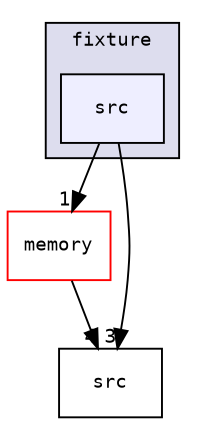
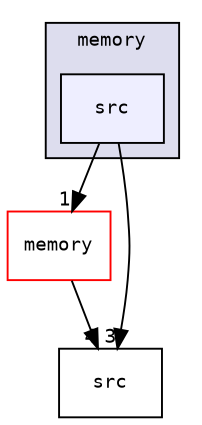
(112, 41) -> (112, 41)
